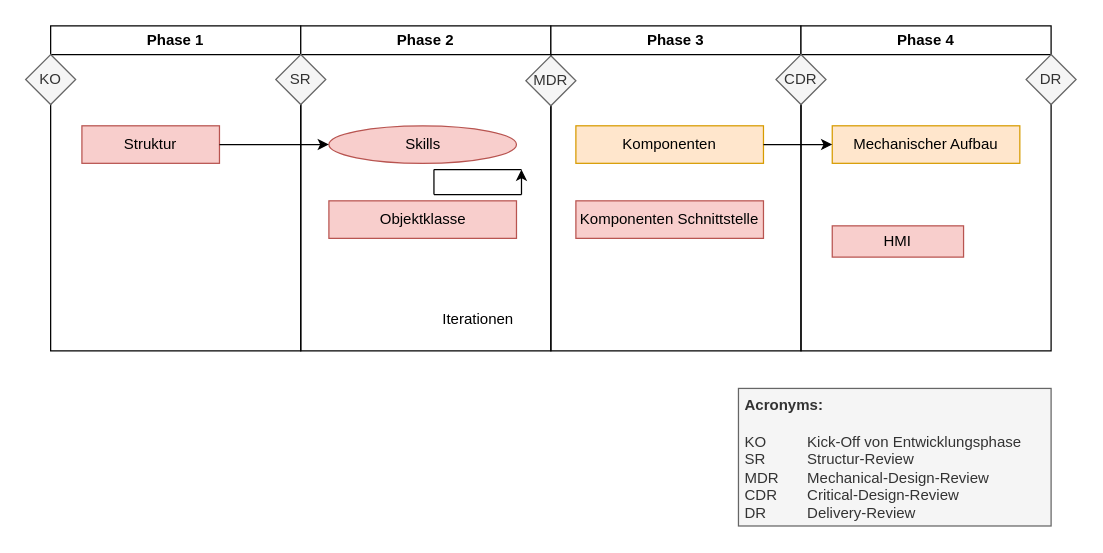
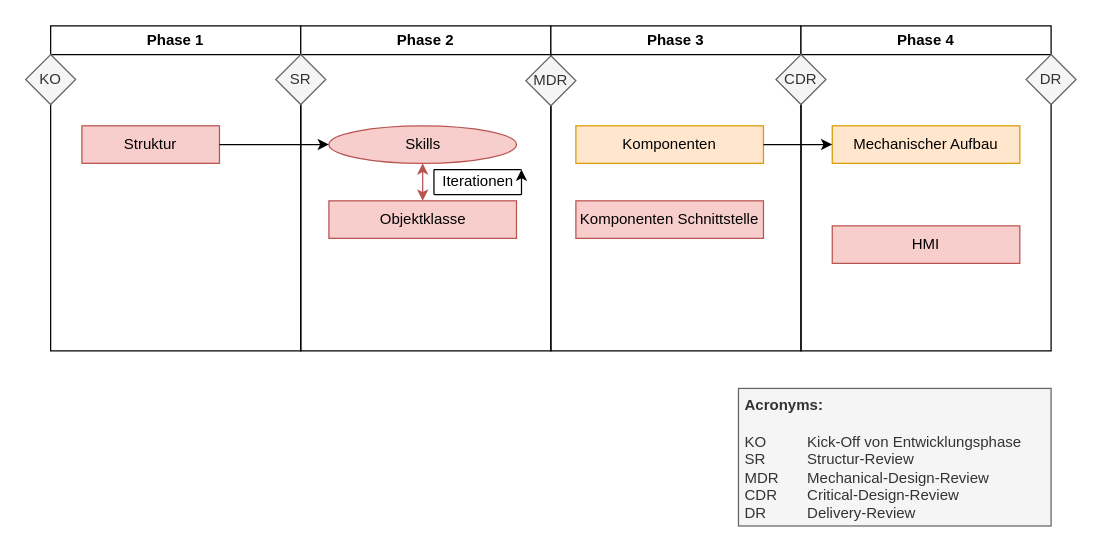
none -> (423, 182)
(898, 241) -> (926, 244)
(478, 319) -> (478, 182)
